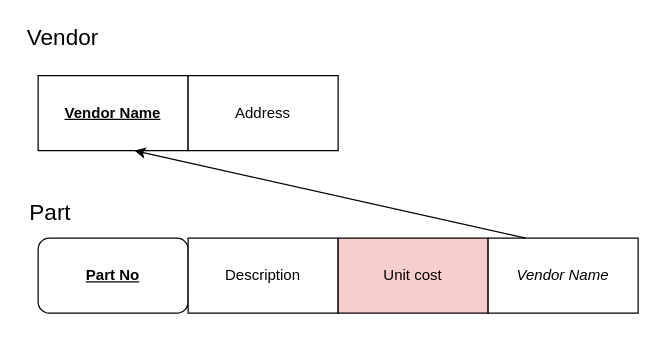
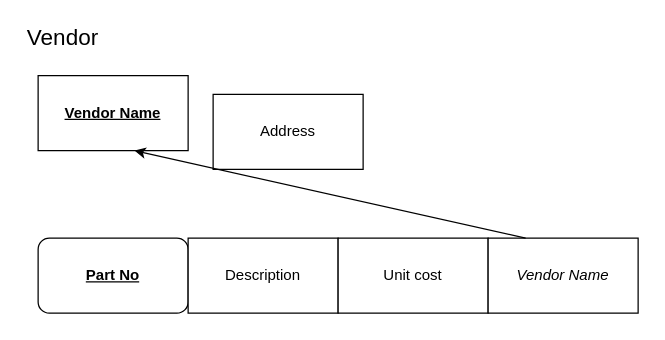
(263, 113) -> (288, 132)
(51, 213) -> none
(413, 276) -> (413, 276)
